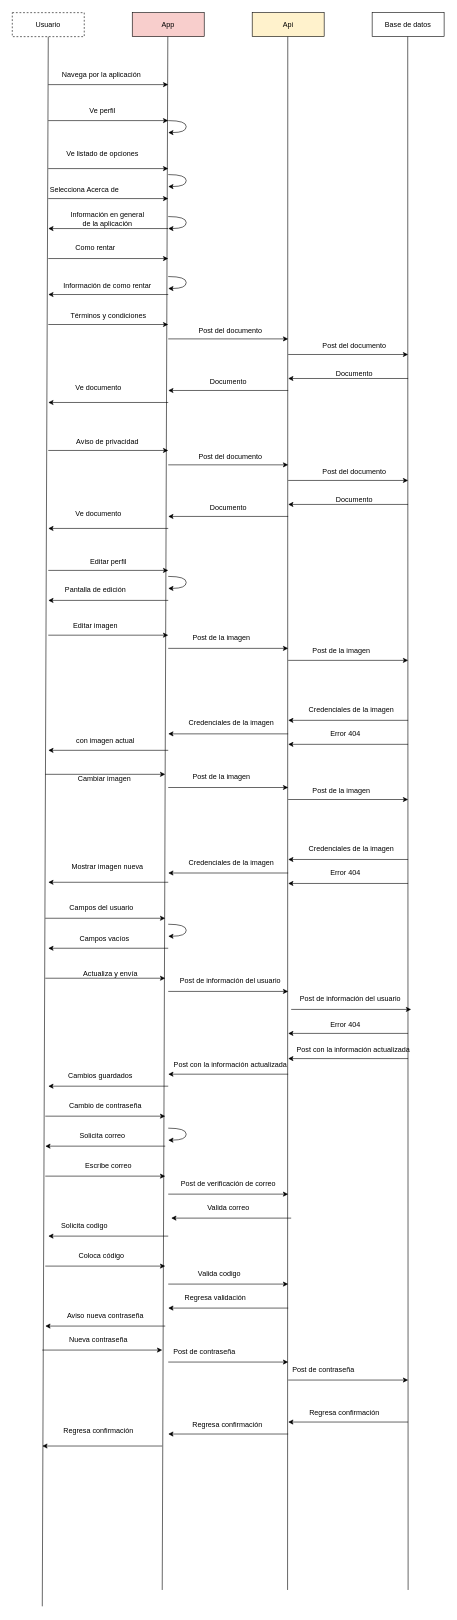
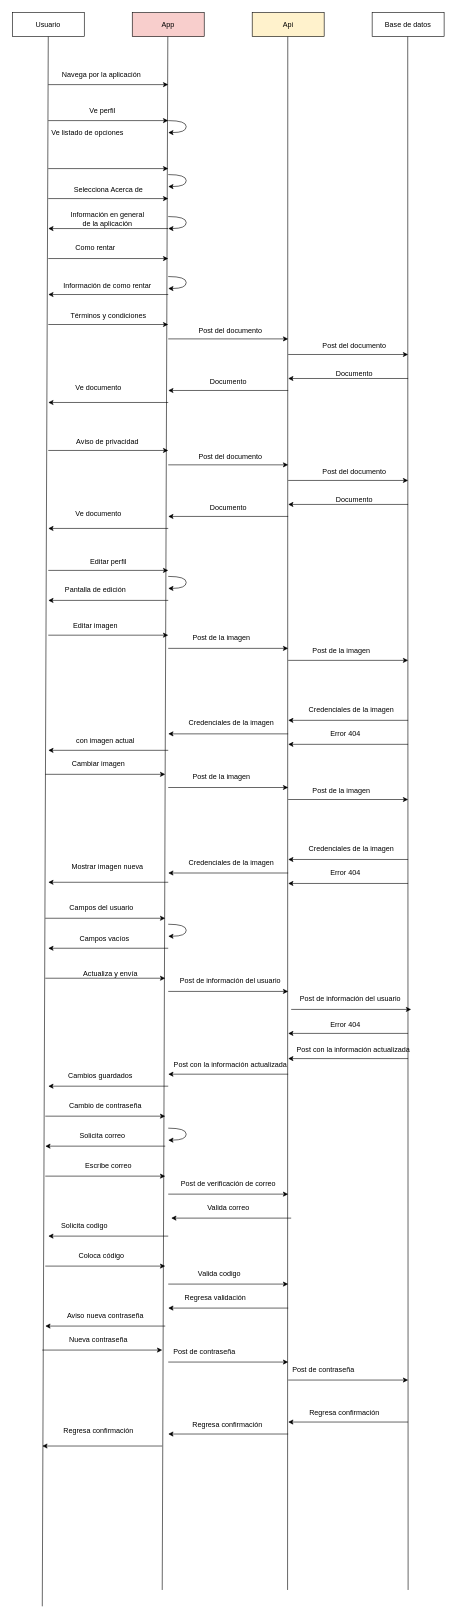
(48, 24) -> (48, 24)
(102, 153) -> (87, 132)
(84, 189) -> (108, 189)
(105, 779) -> (99, 764)
